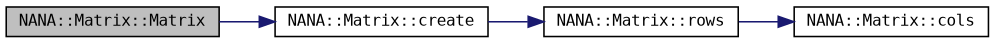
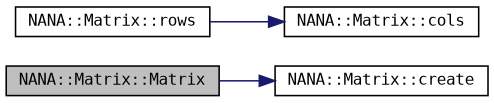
(508, 22) -> none
